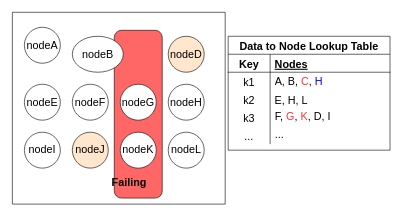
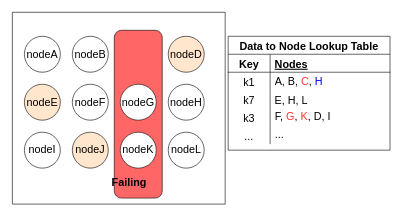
(42, 45) -> (42, 54)
(98, 54) -> (90, 54)
(249, 100) -> (249, 100)
(42, 102) -> (42, 102)
